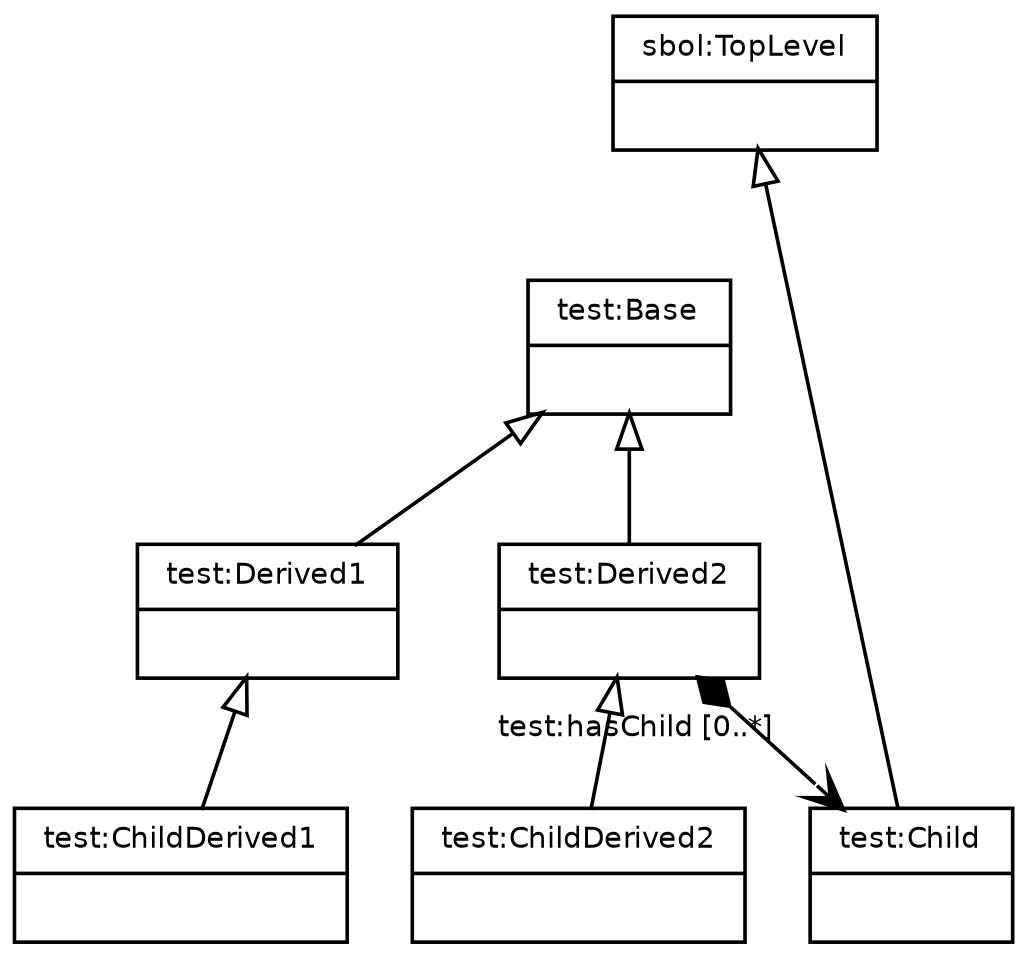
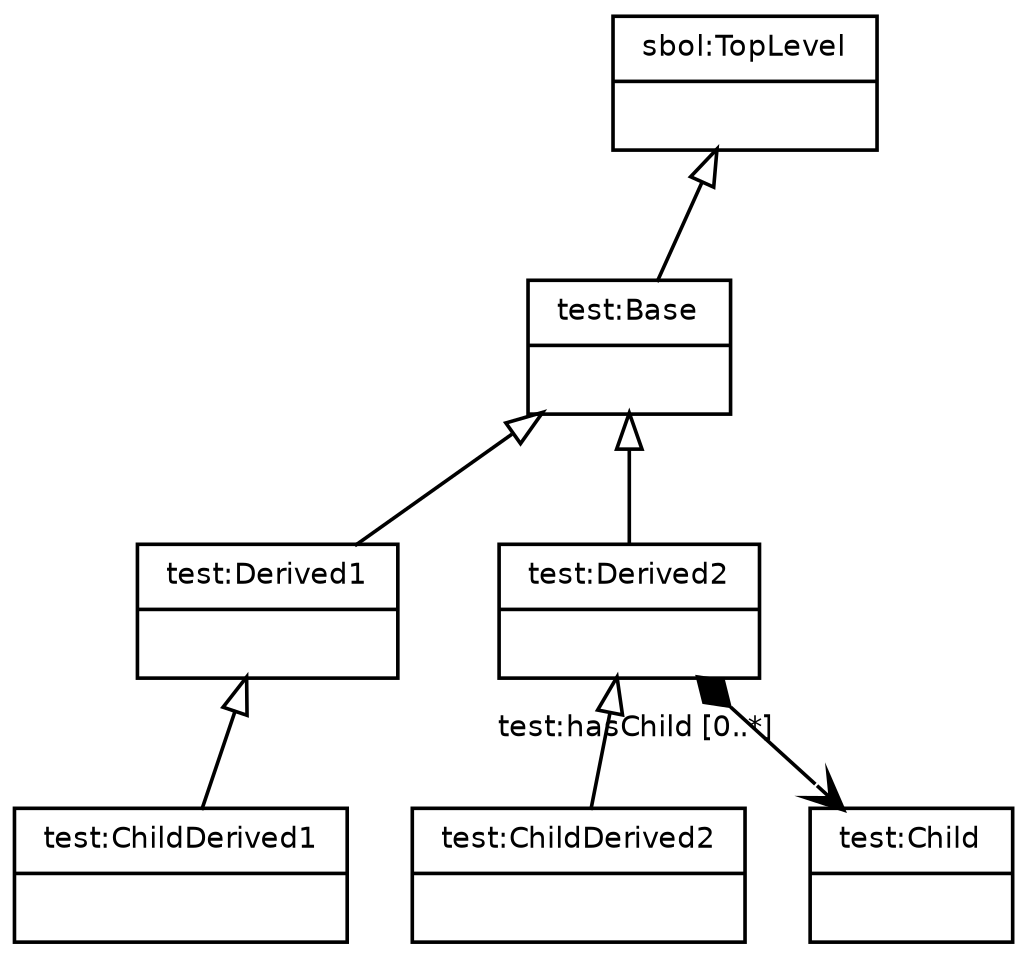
(832, 497) -> (680, 232)
